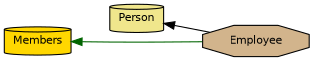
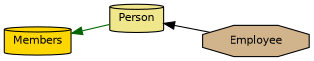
(142, 42) -> (96, 28)
